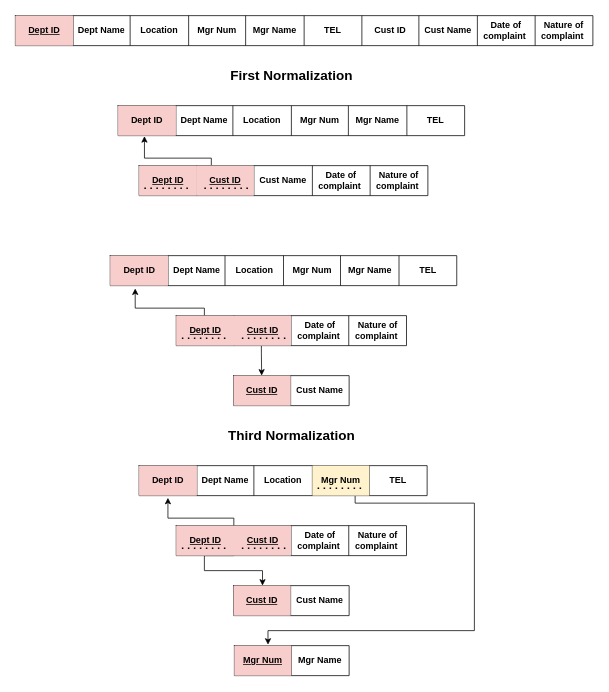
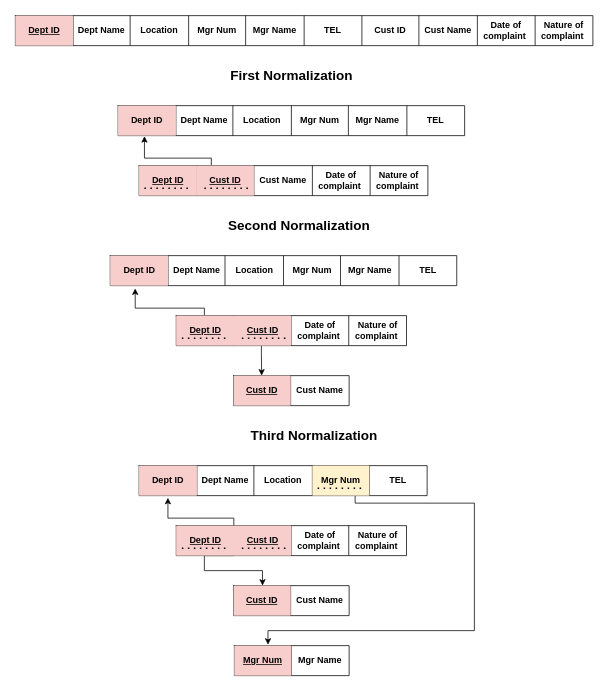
none -> (299, 225)
(291, 435) -> (314, 435)
